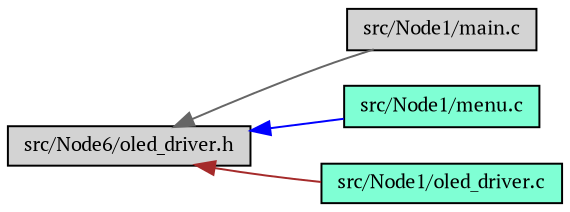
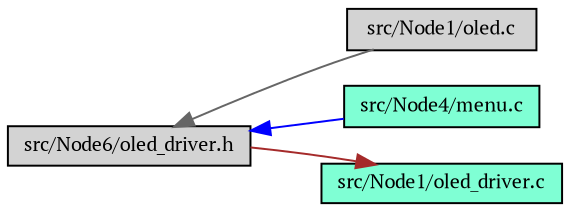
(442, 30) -> (442, 30)
(442, 106) -> (442, 106)
(268, 176) -> (304, 154)
